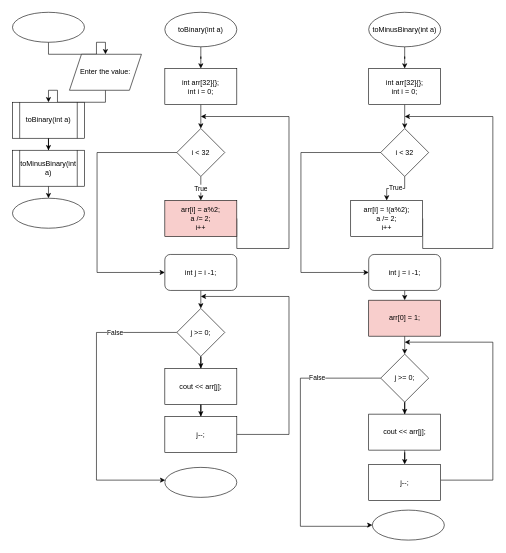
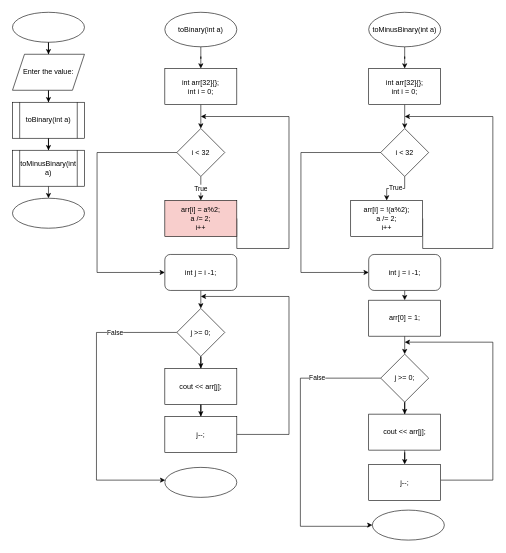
(105, 72) -> (48, 72)
(405, 318) -> (405, 318)
